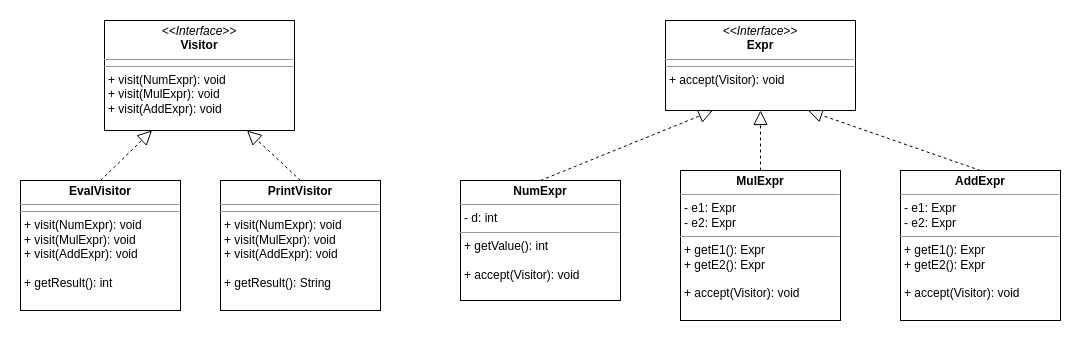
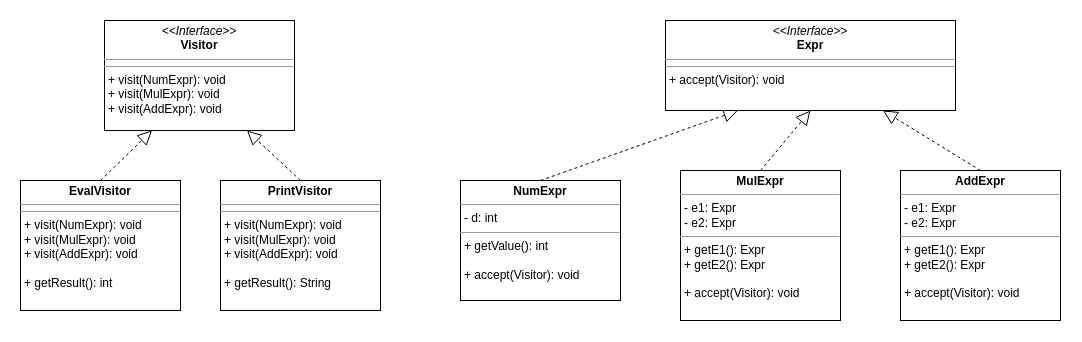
(761, 66) -> (811, 66)
